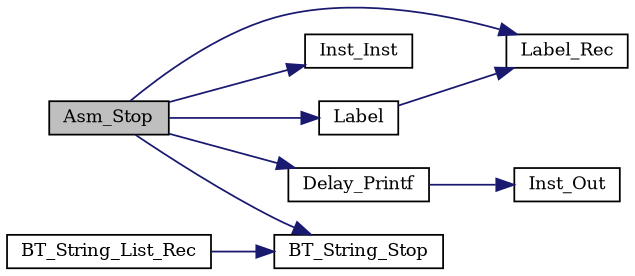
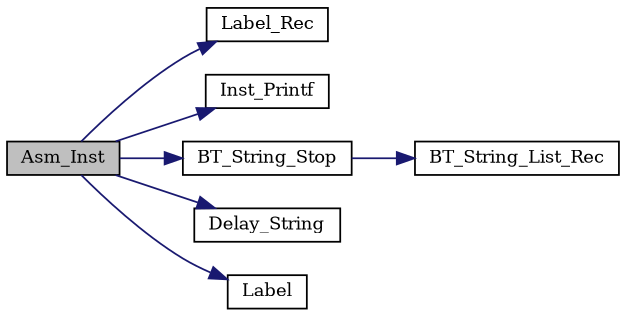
(359, 51) -> (267, 91)
(448, 90) -> none
(109, 118) -> (63, 158)
(359, 185) -> (267, 225)
(567, 185) -> none
(234, 252) -> (374, 158)
